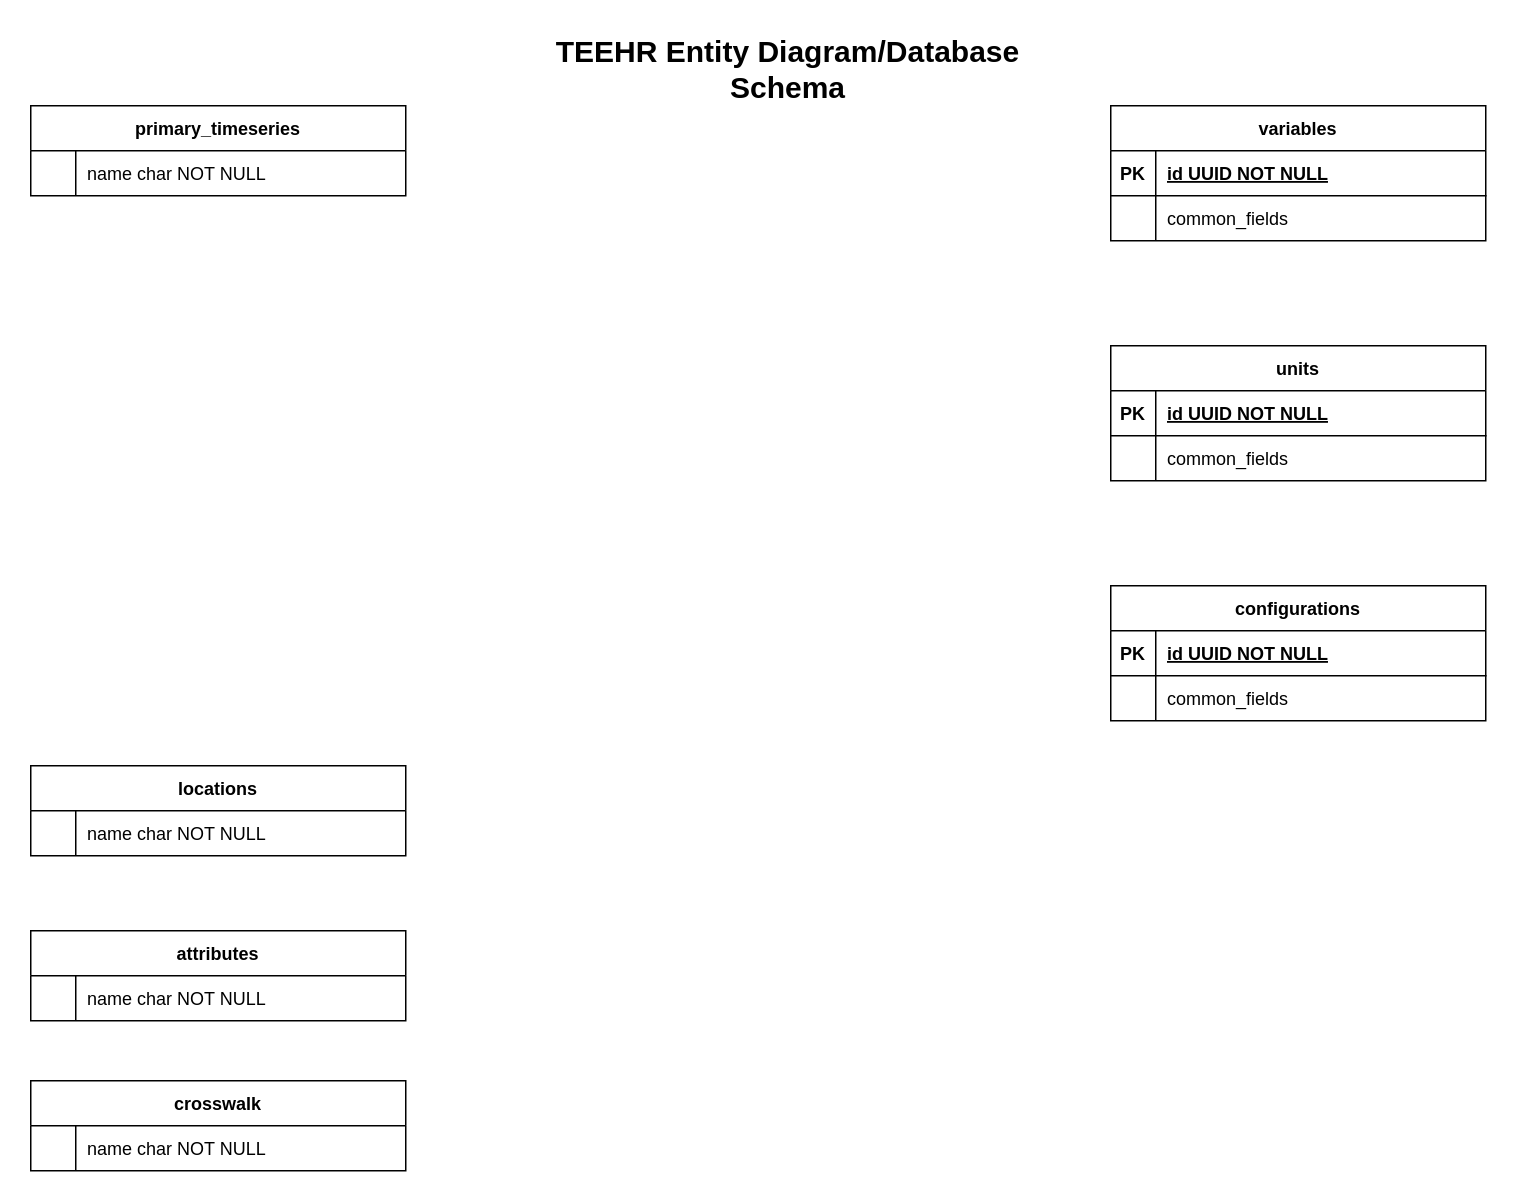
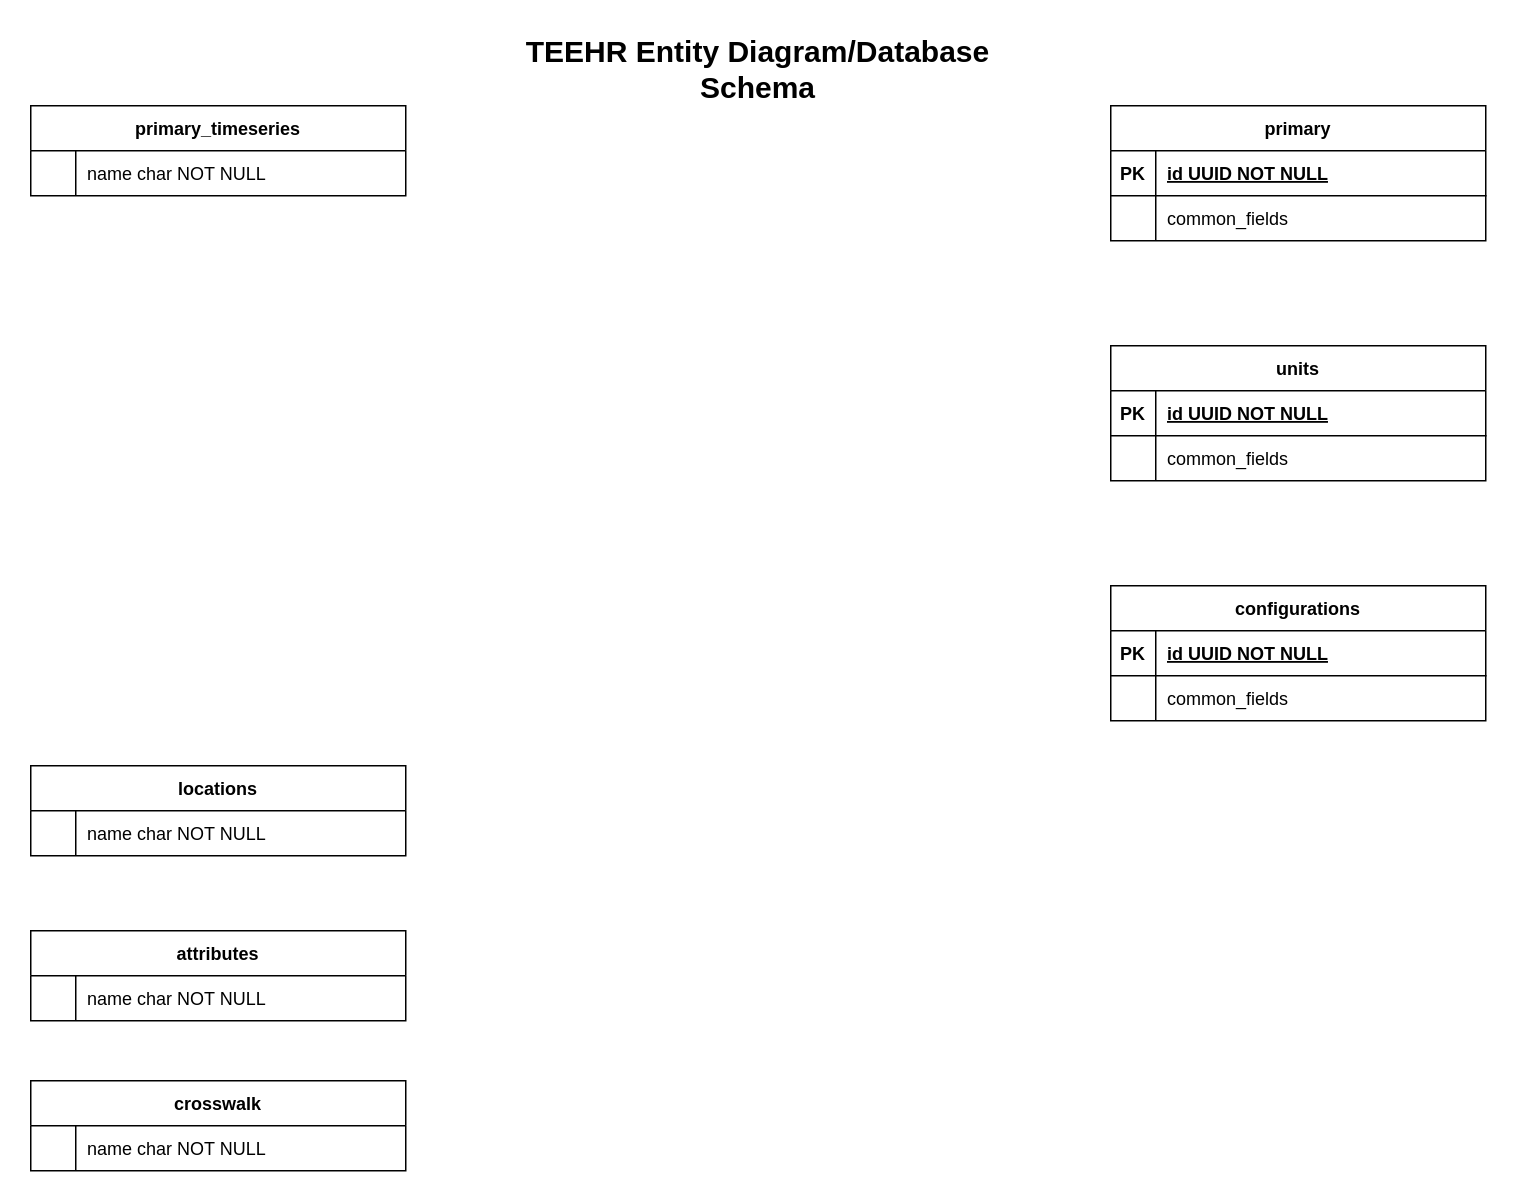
(788, 68) -> (758, 68)
(1298, 129) -> (1298, 129)
